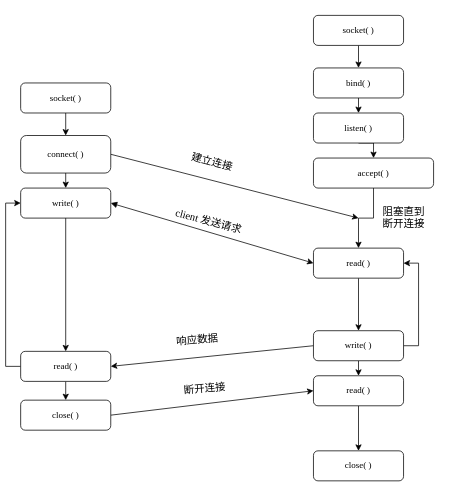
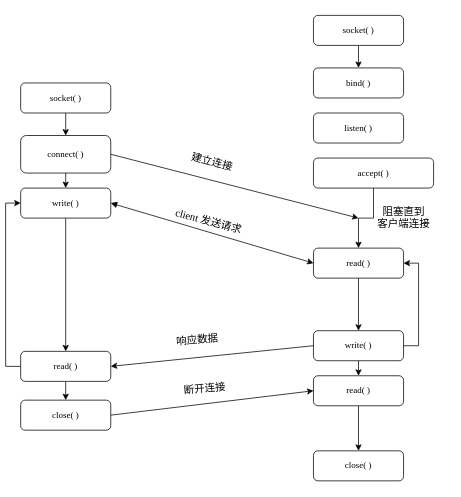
(358, 103) -> none
(373, 147) -> none
(404, 218) -> (404, 218)
